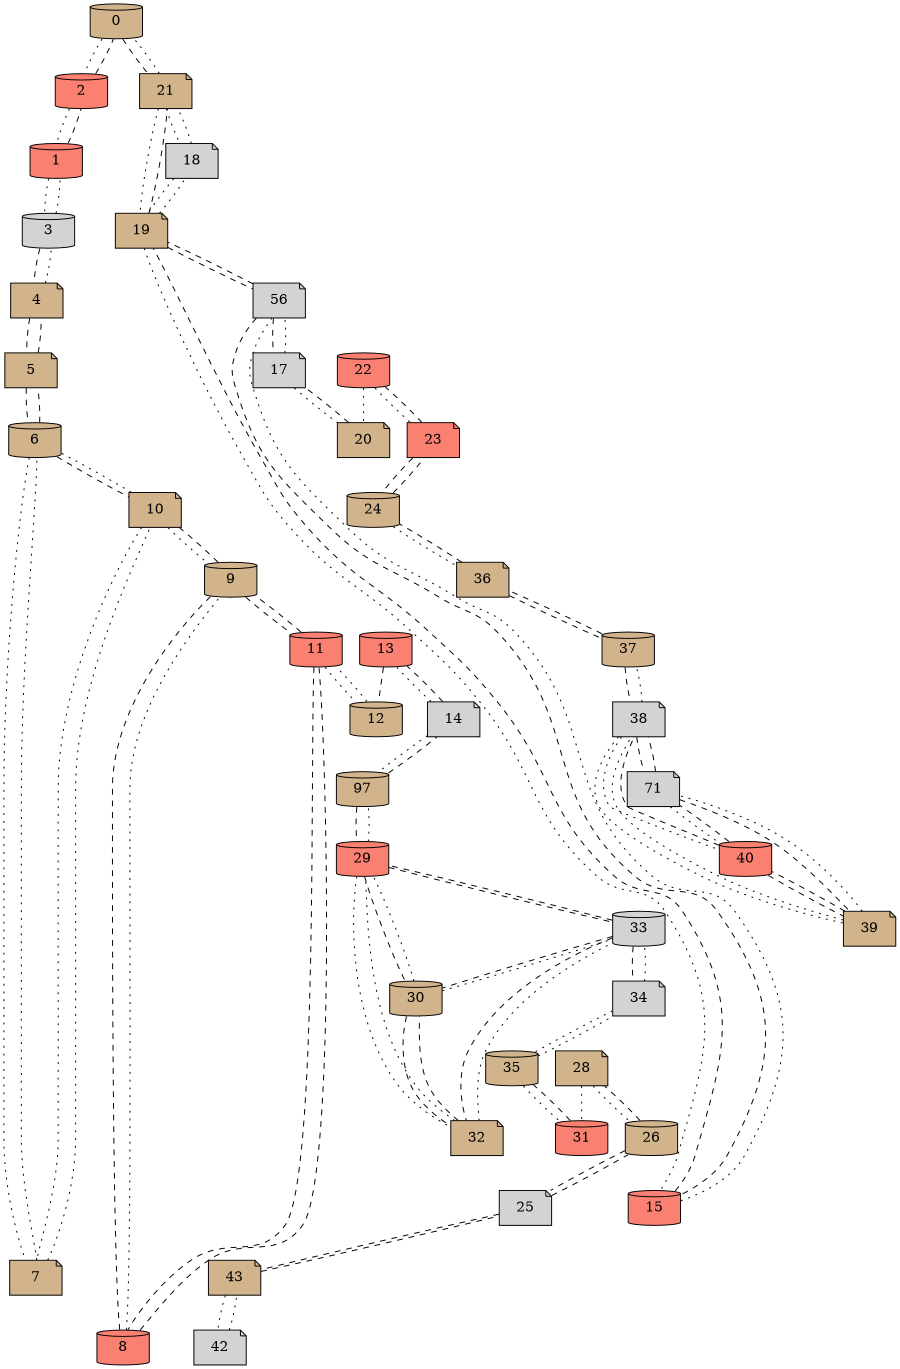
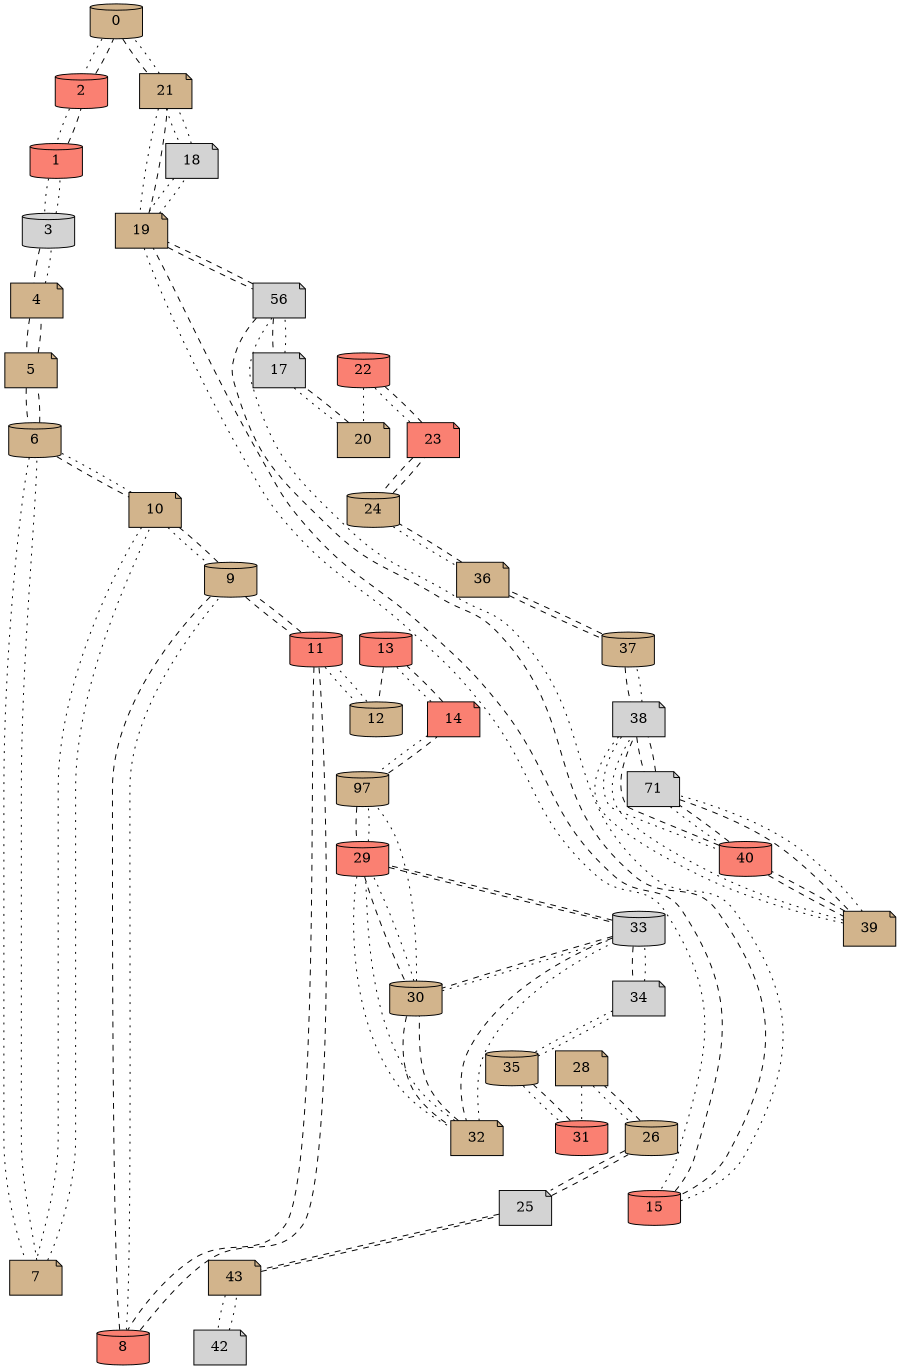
(454, 719) -> (454, 719)
none -> (410, 891)
